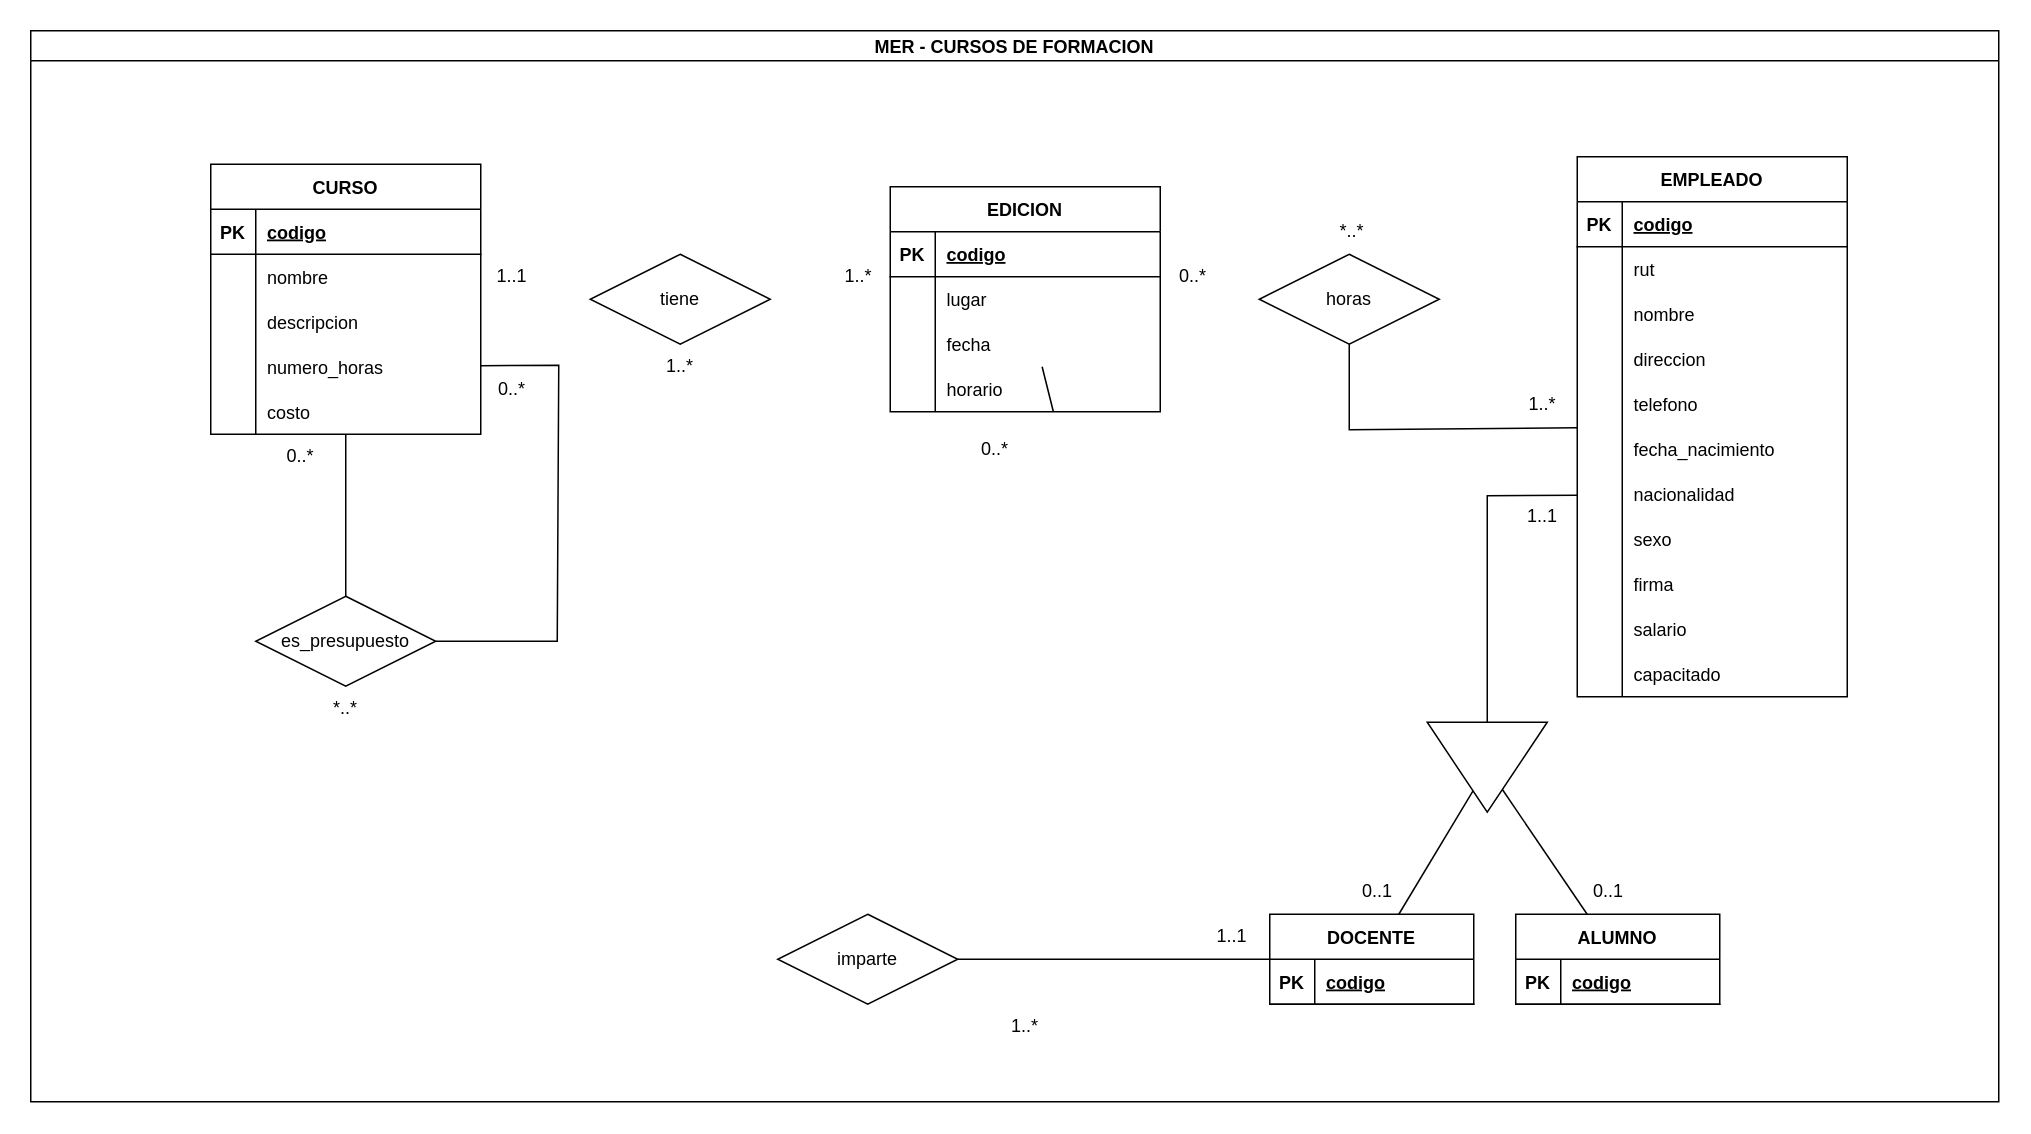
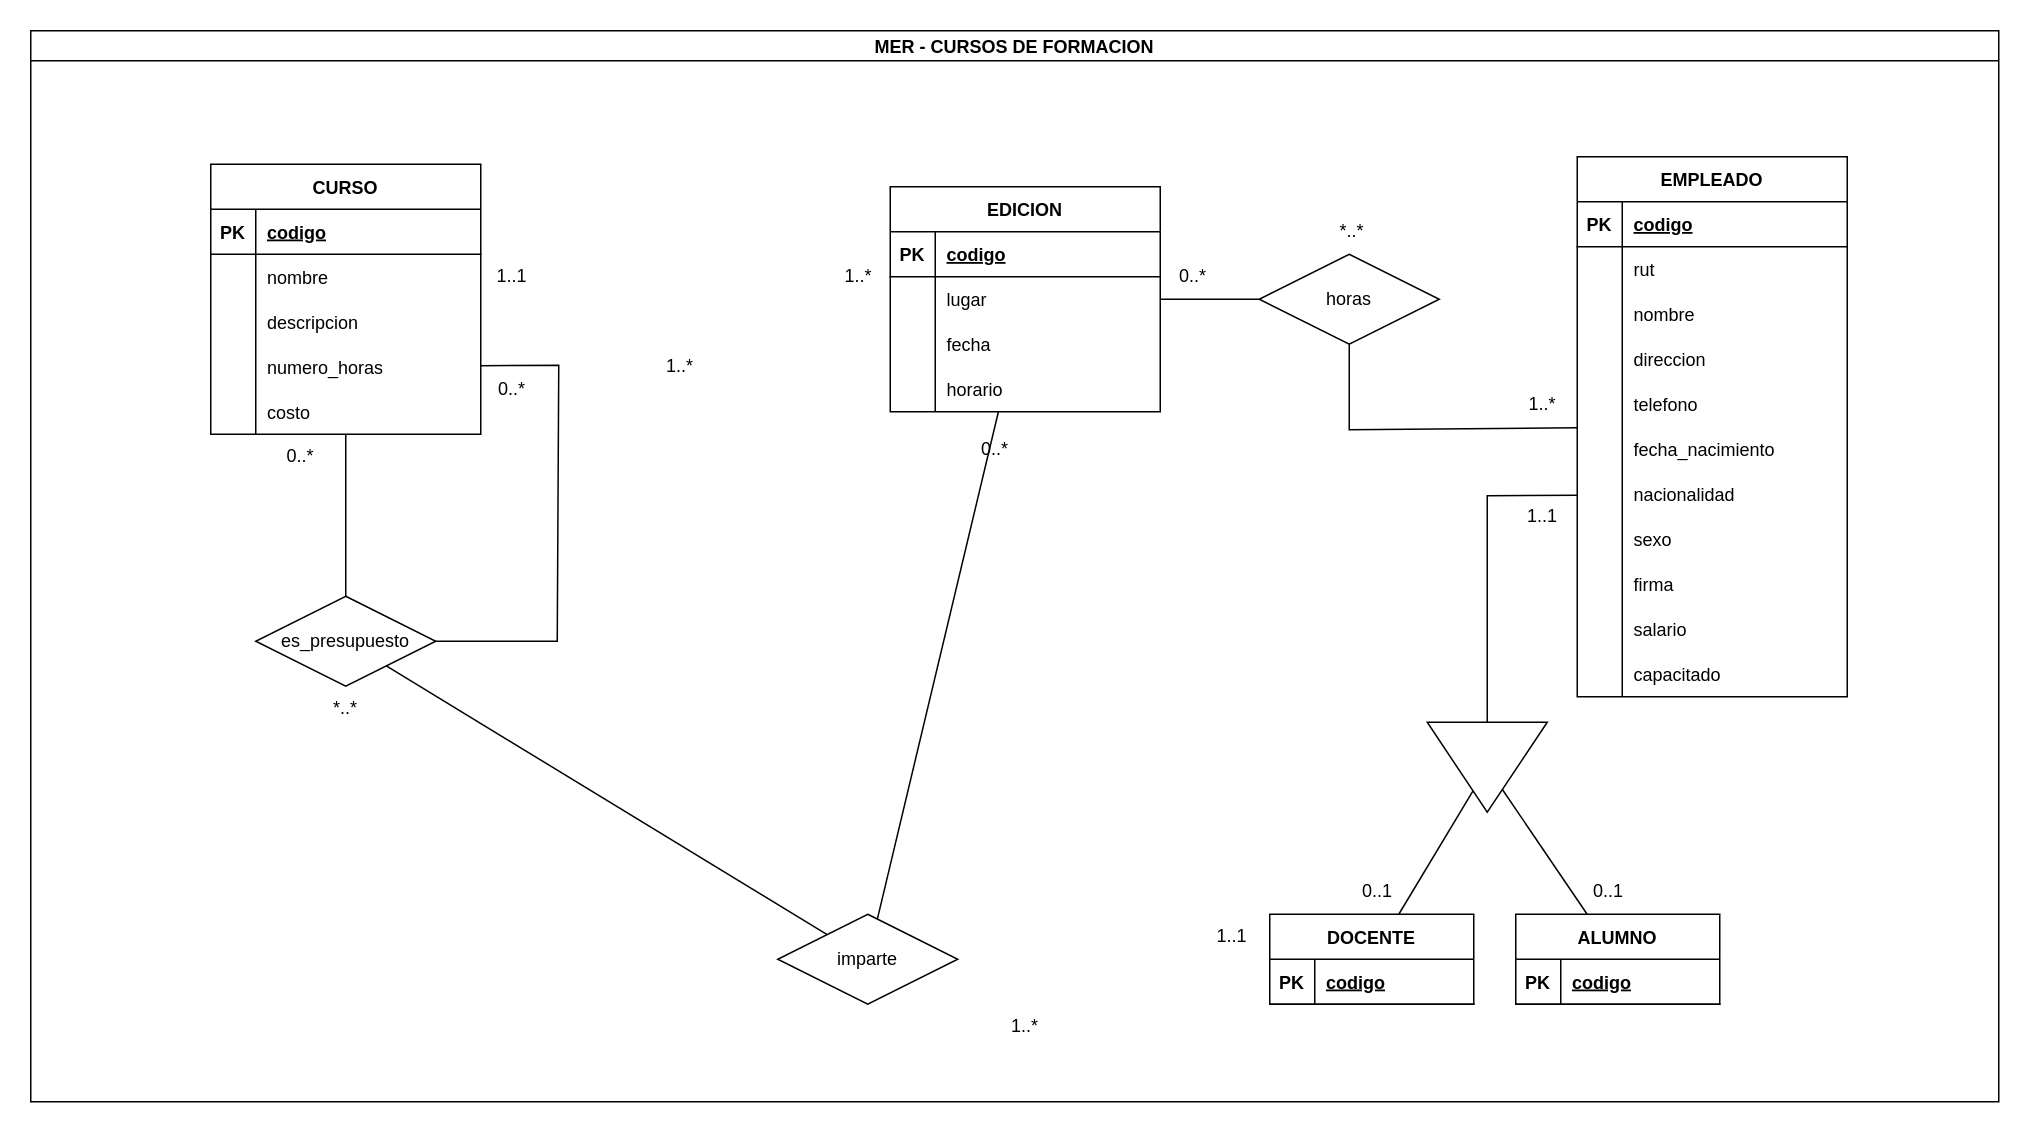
(680, 299) -> none
(1048, 388) -> (1211, 299)
none -> (938, 666)
(1112, 959) -> (607, 800)
